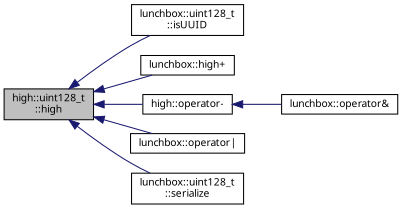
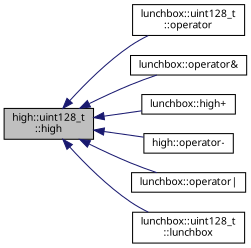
(188, 20) -> (189, 20)
(262, 104) -> (123, 88)
(188, 189) -> (189, 228)
